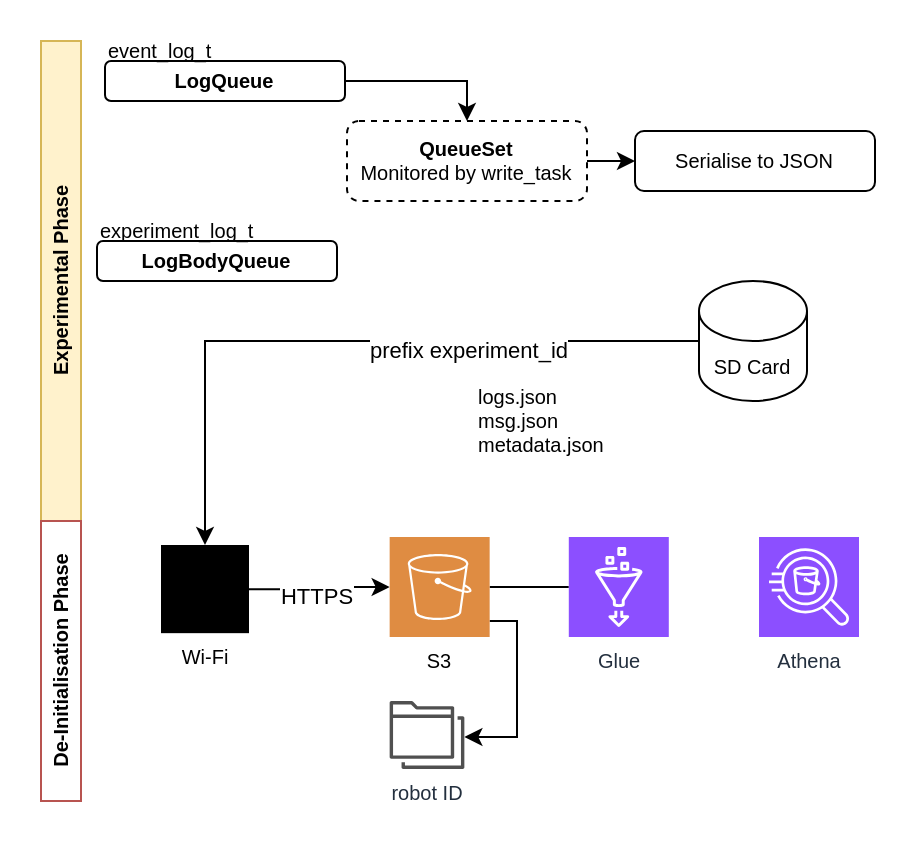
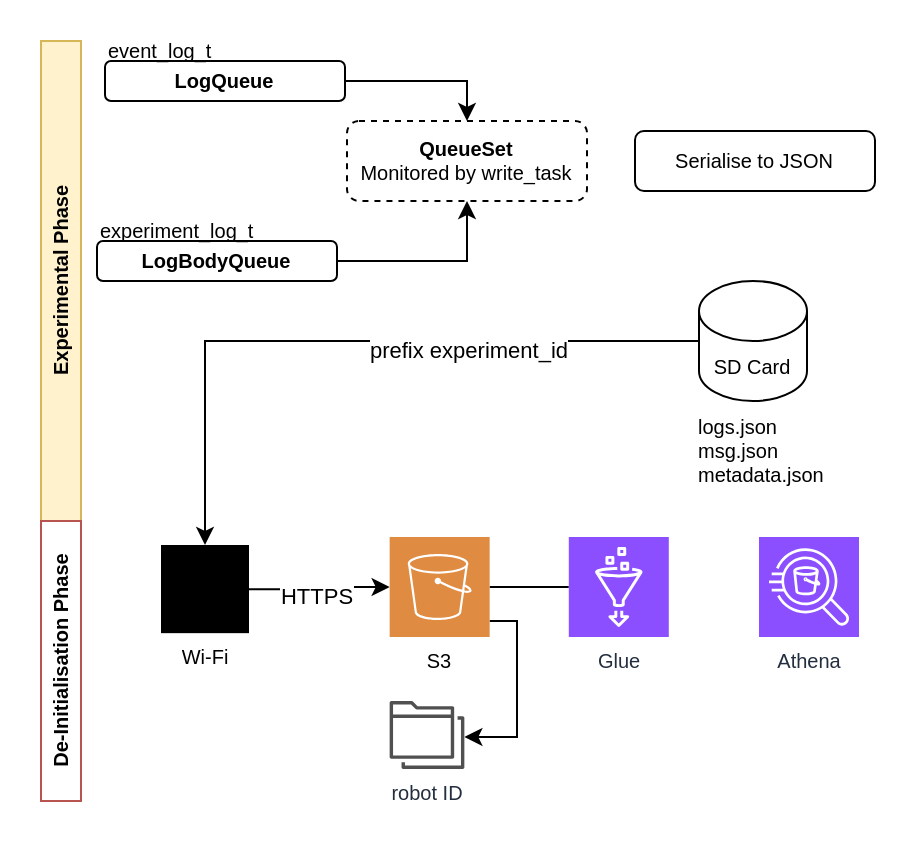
(618, 161) -> none
none -> (425, 261)
(545, 421) -> (765, 451)
